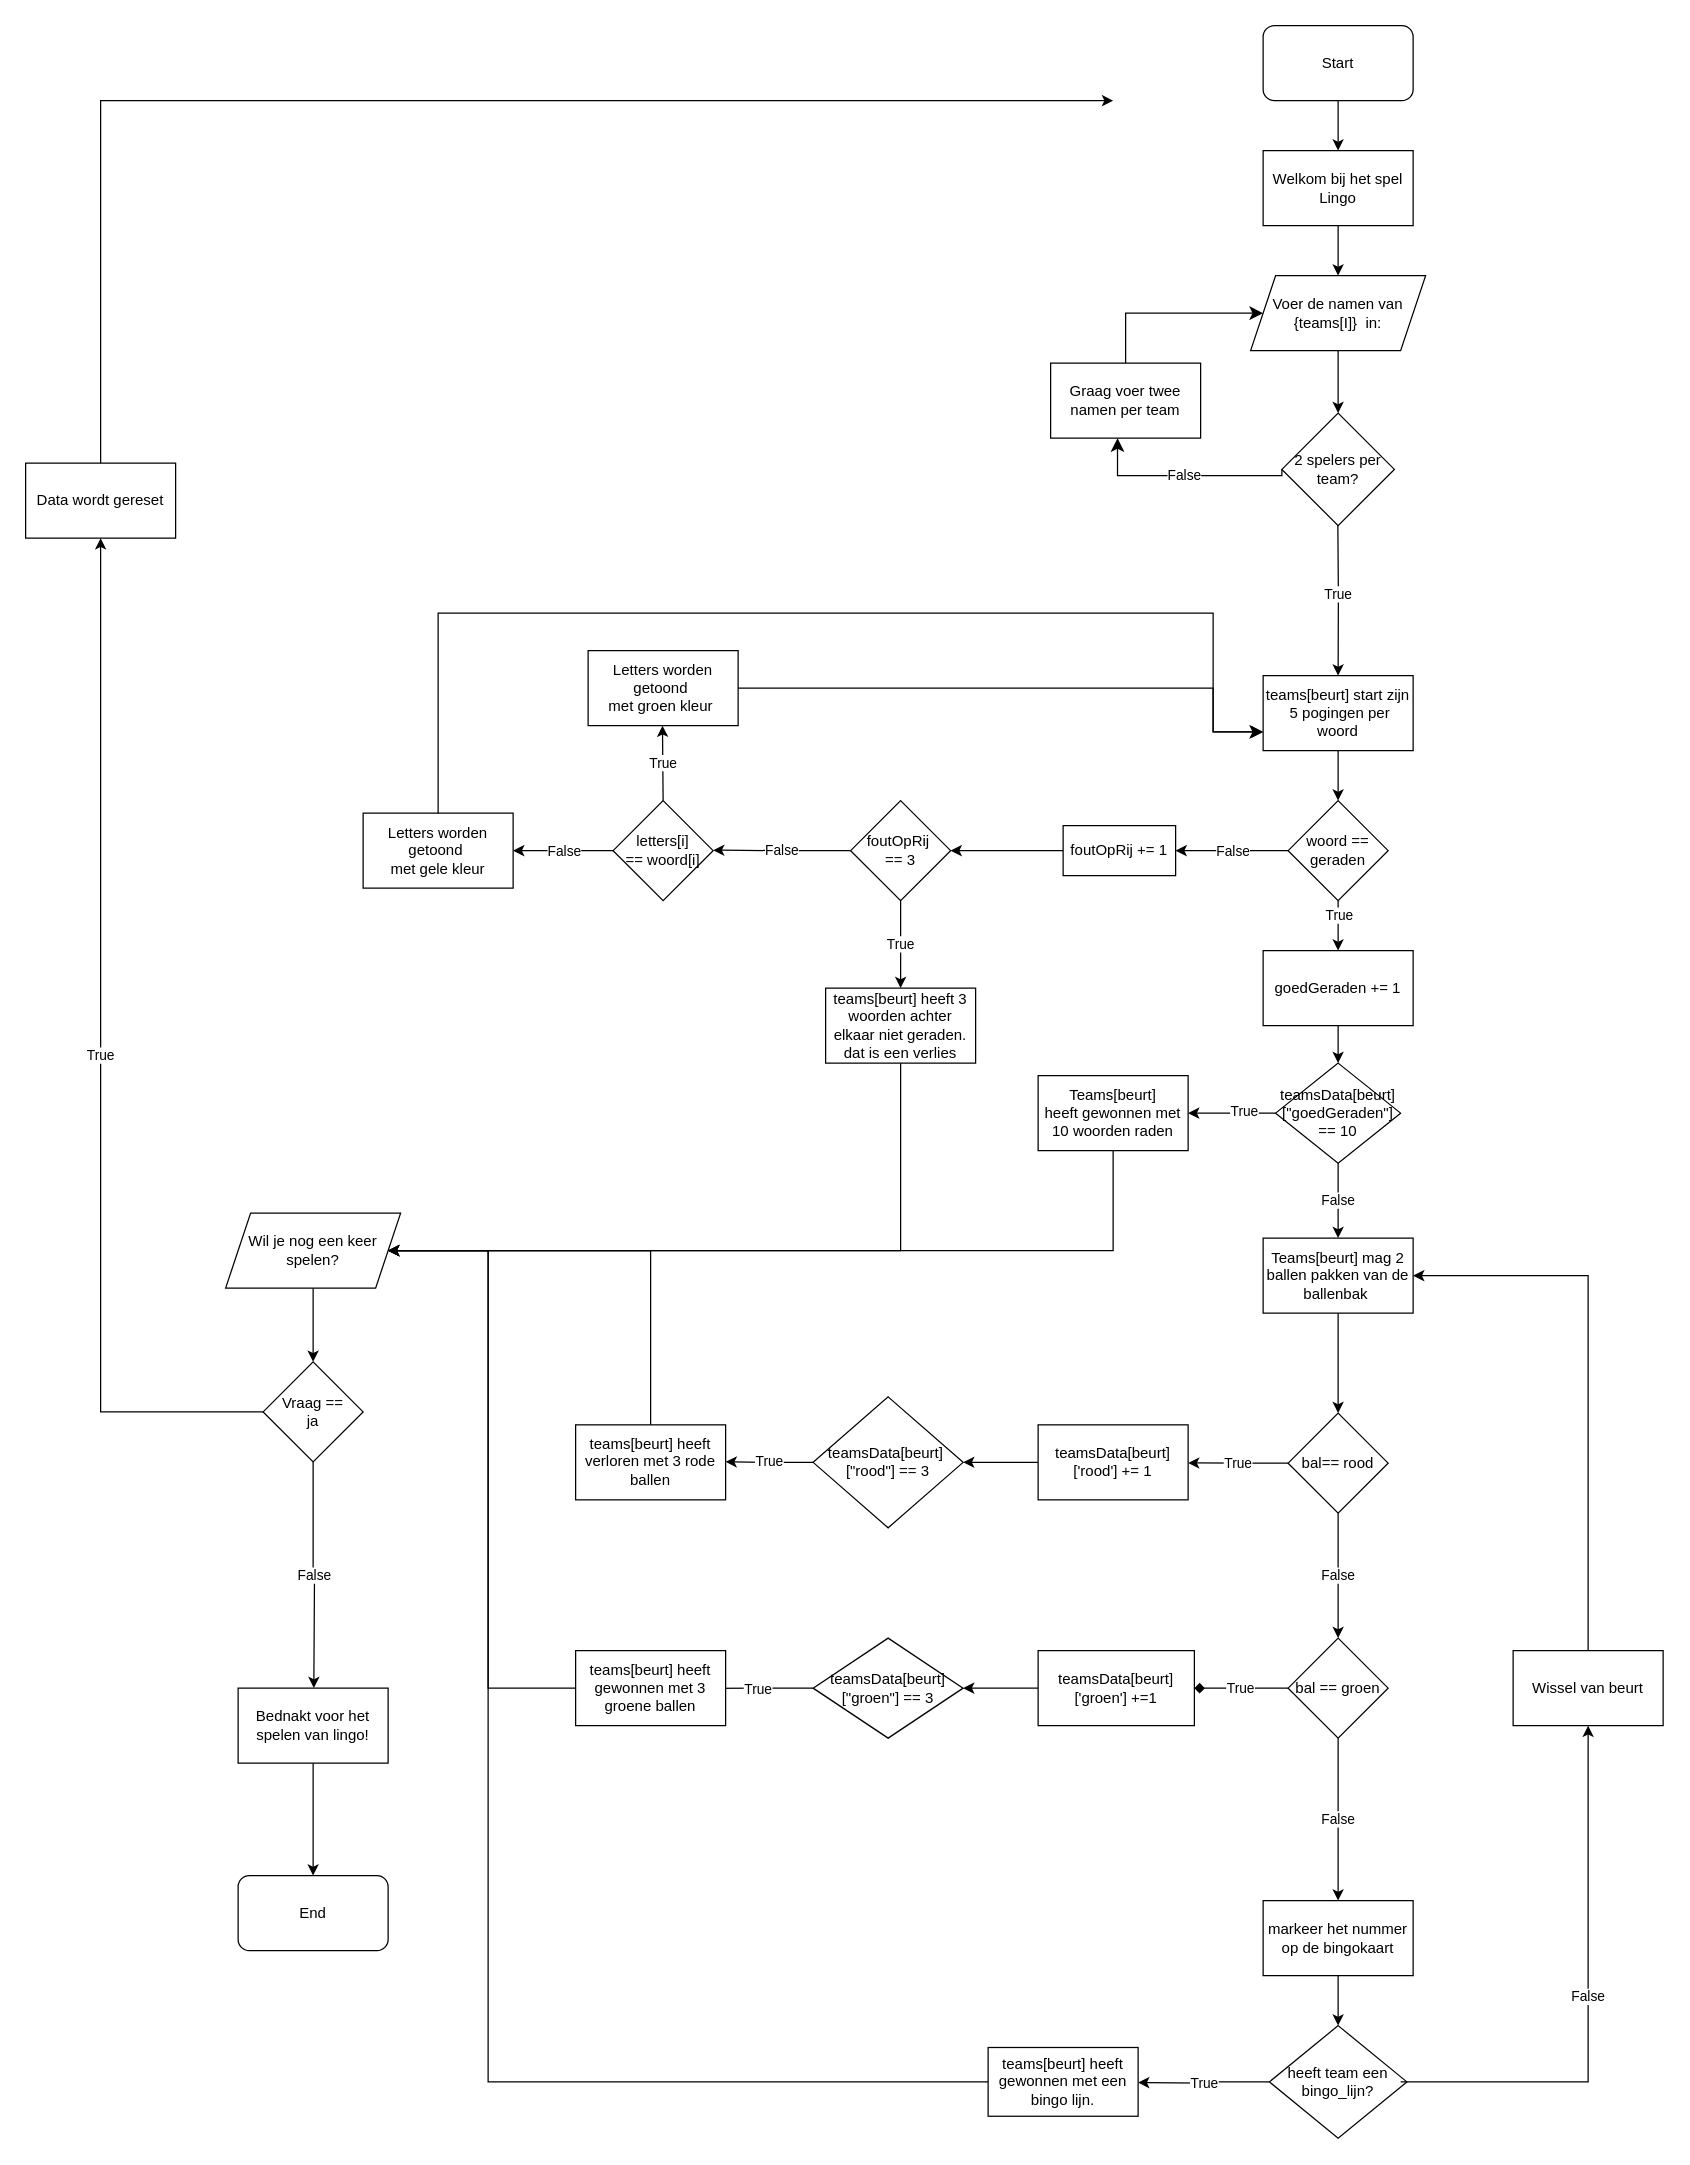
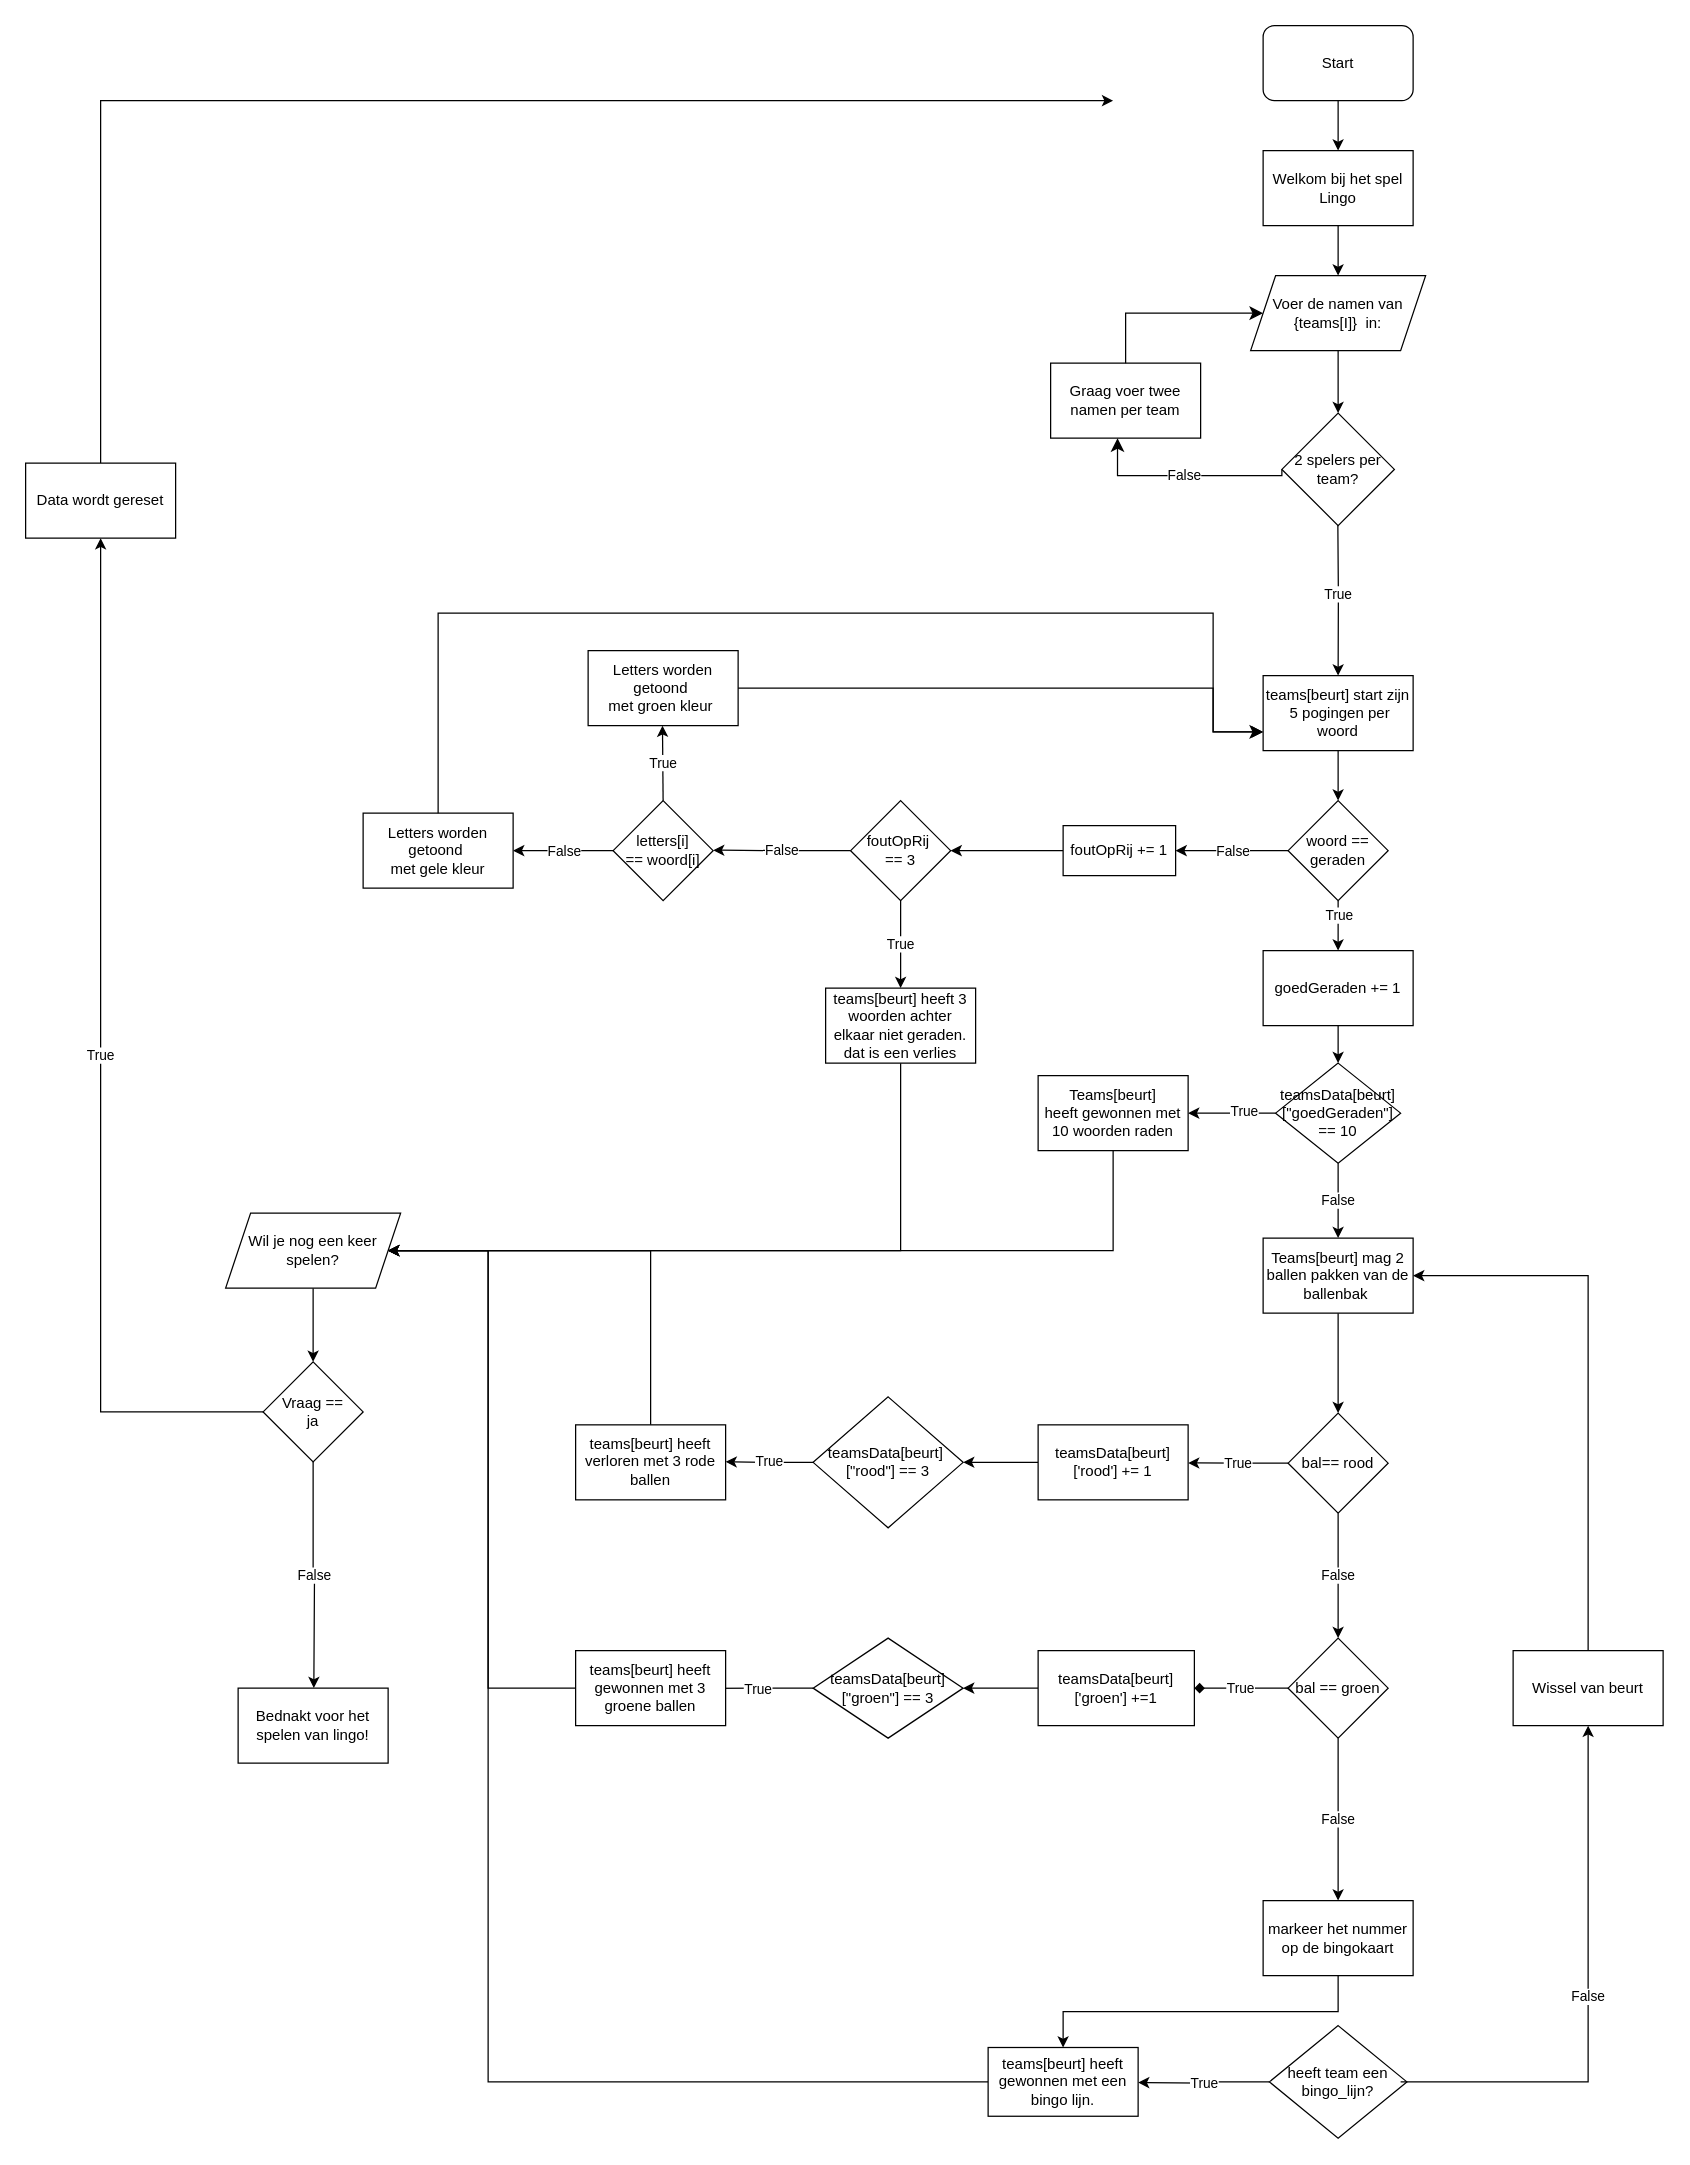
(313, 1815) -> none
(313, 1913) -> none
(1338, 2013) -> (1189, 2012)
